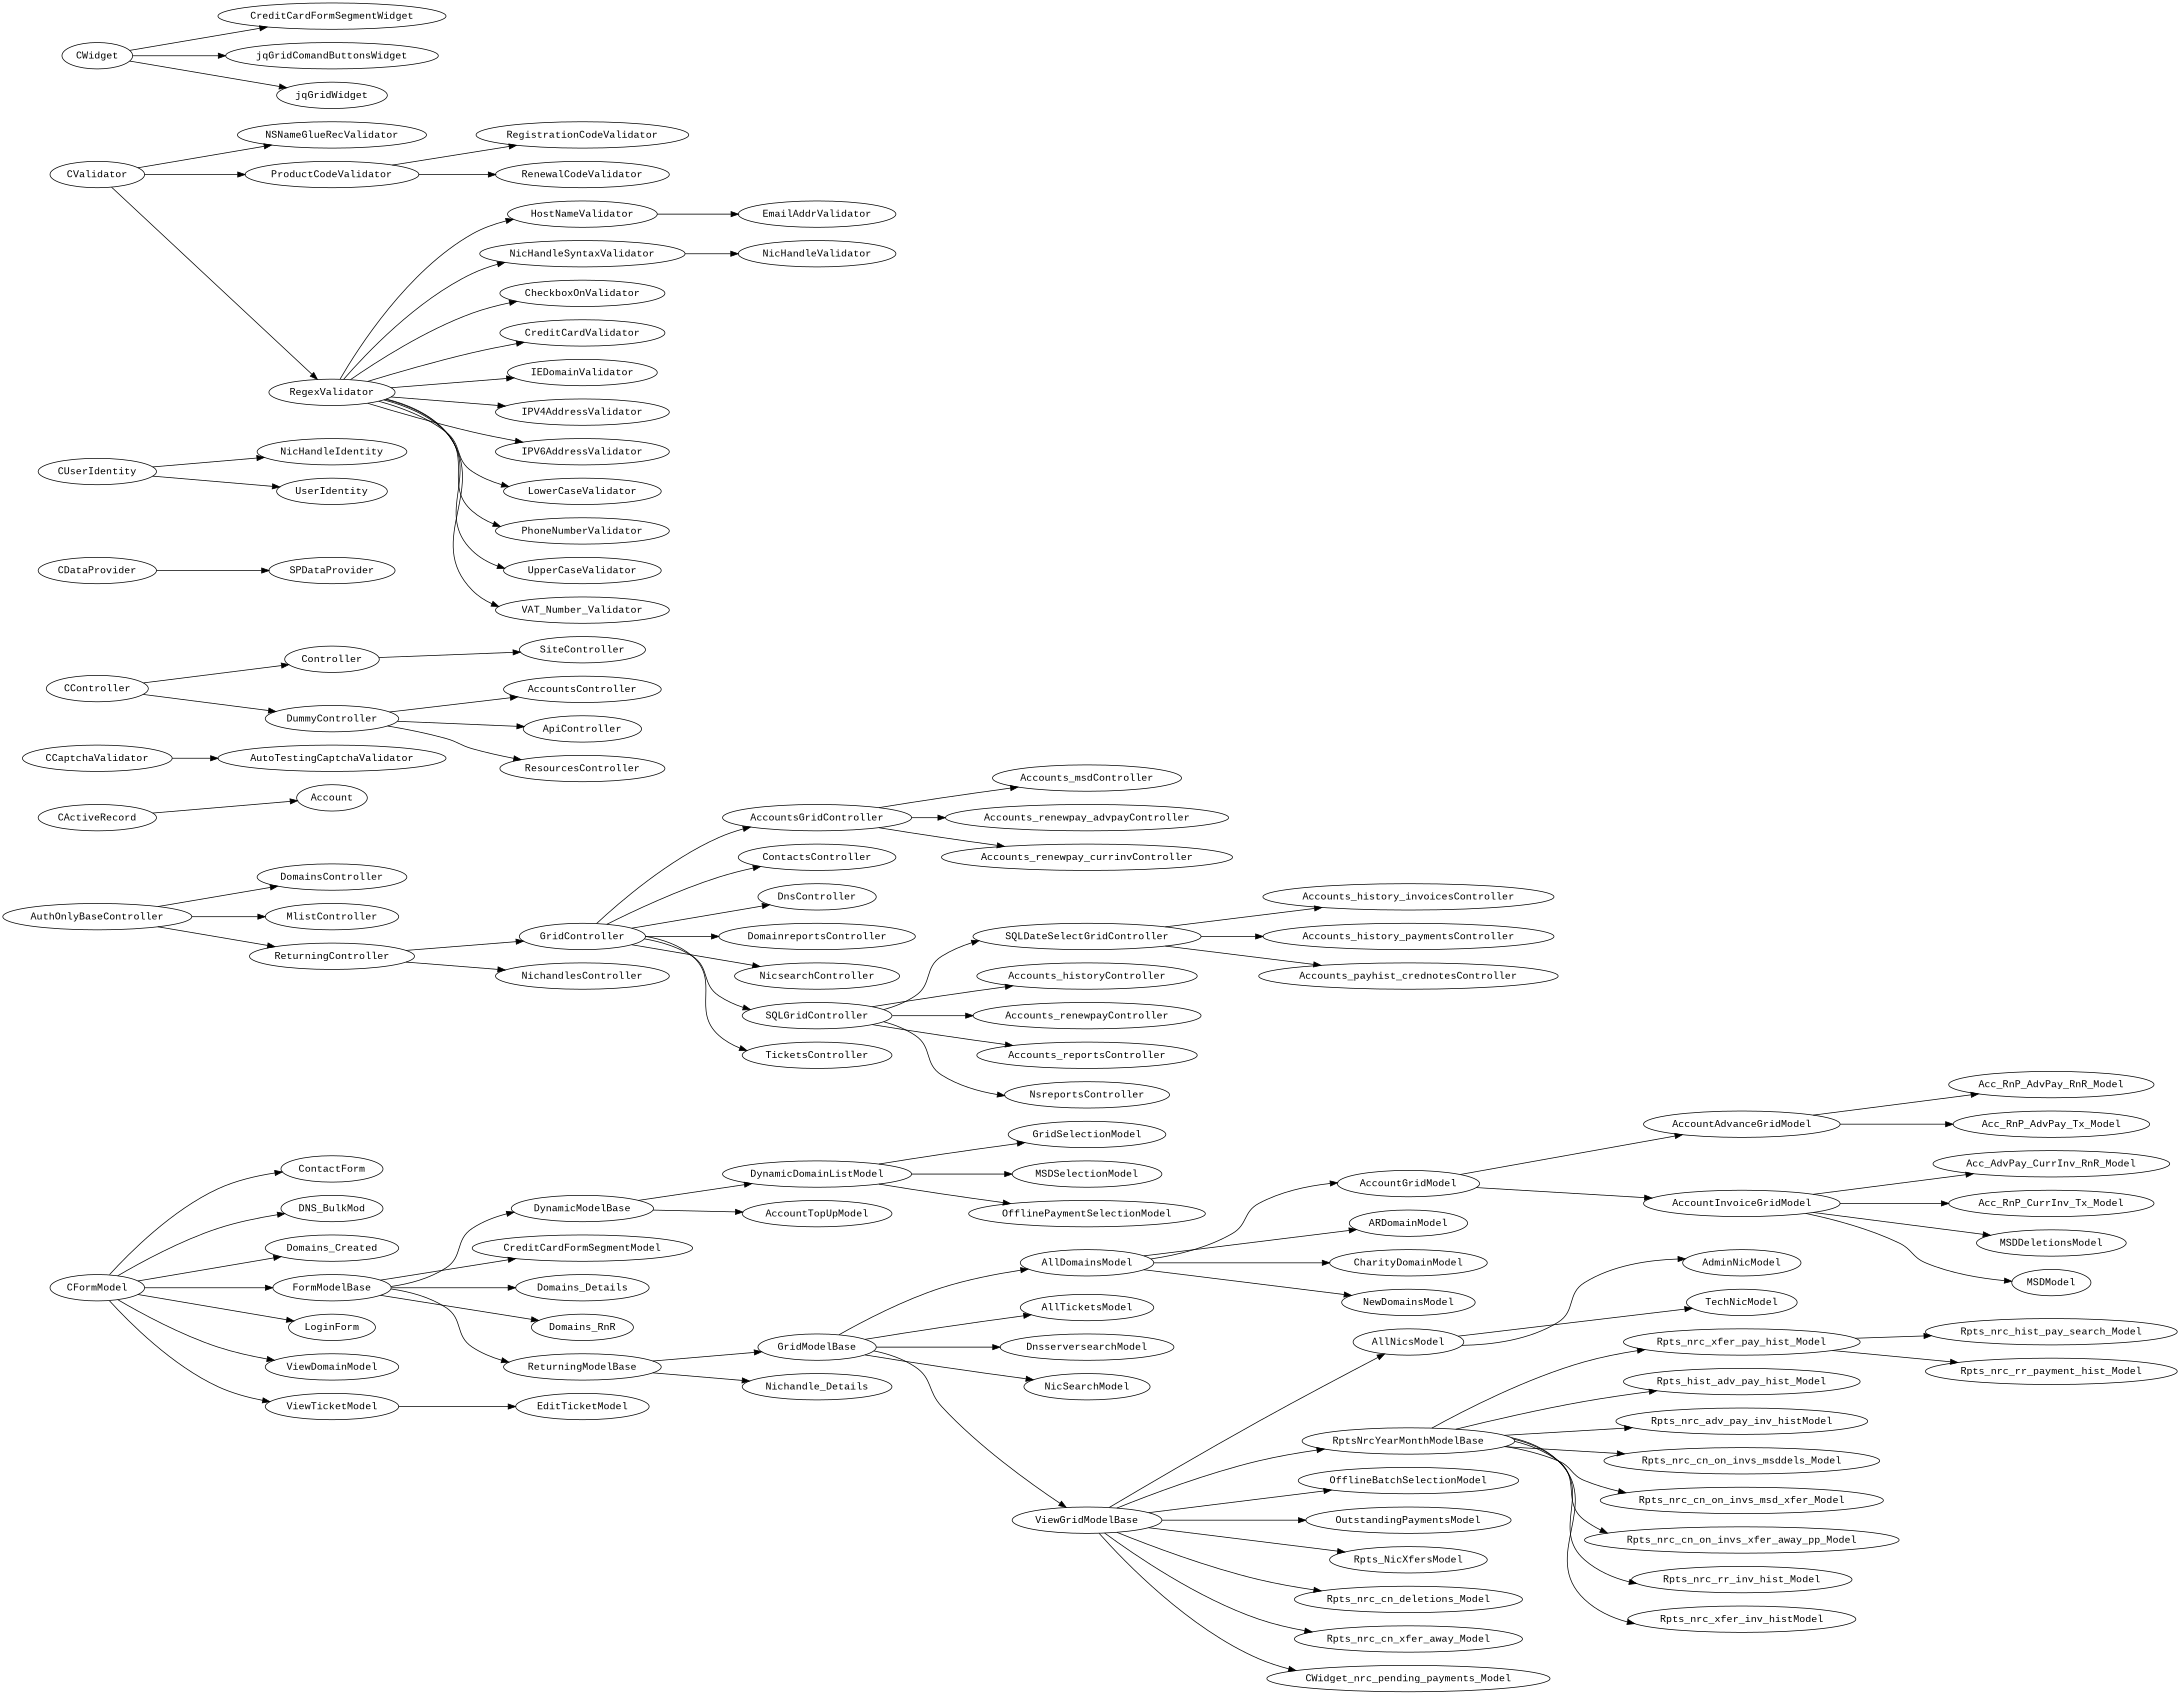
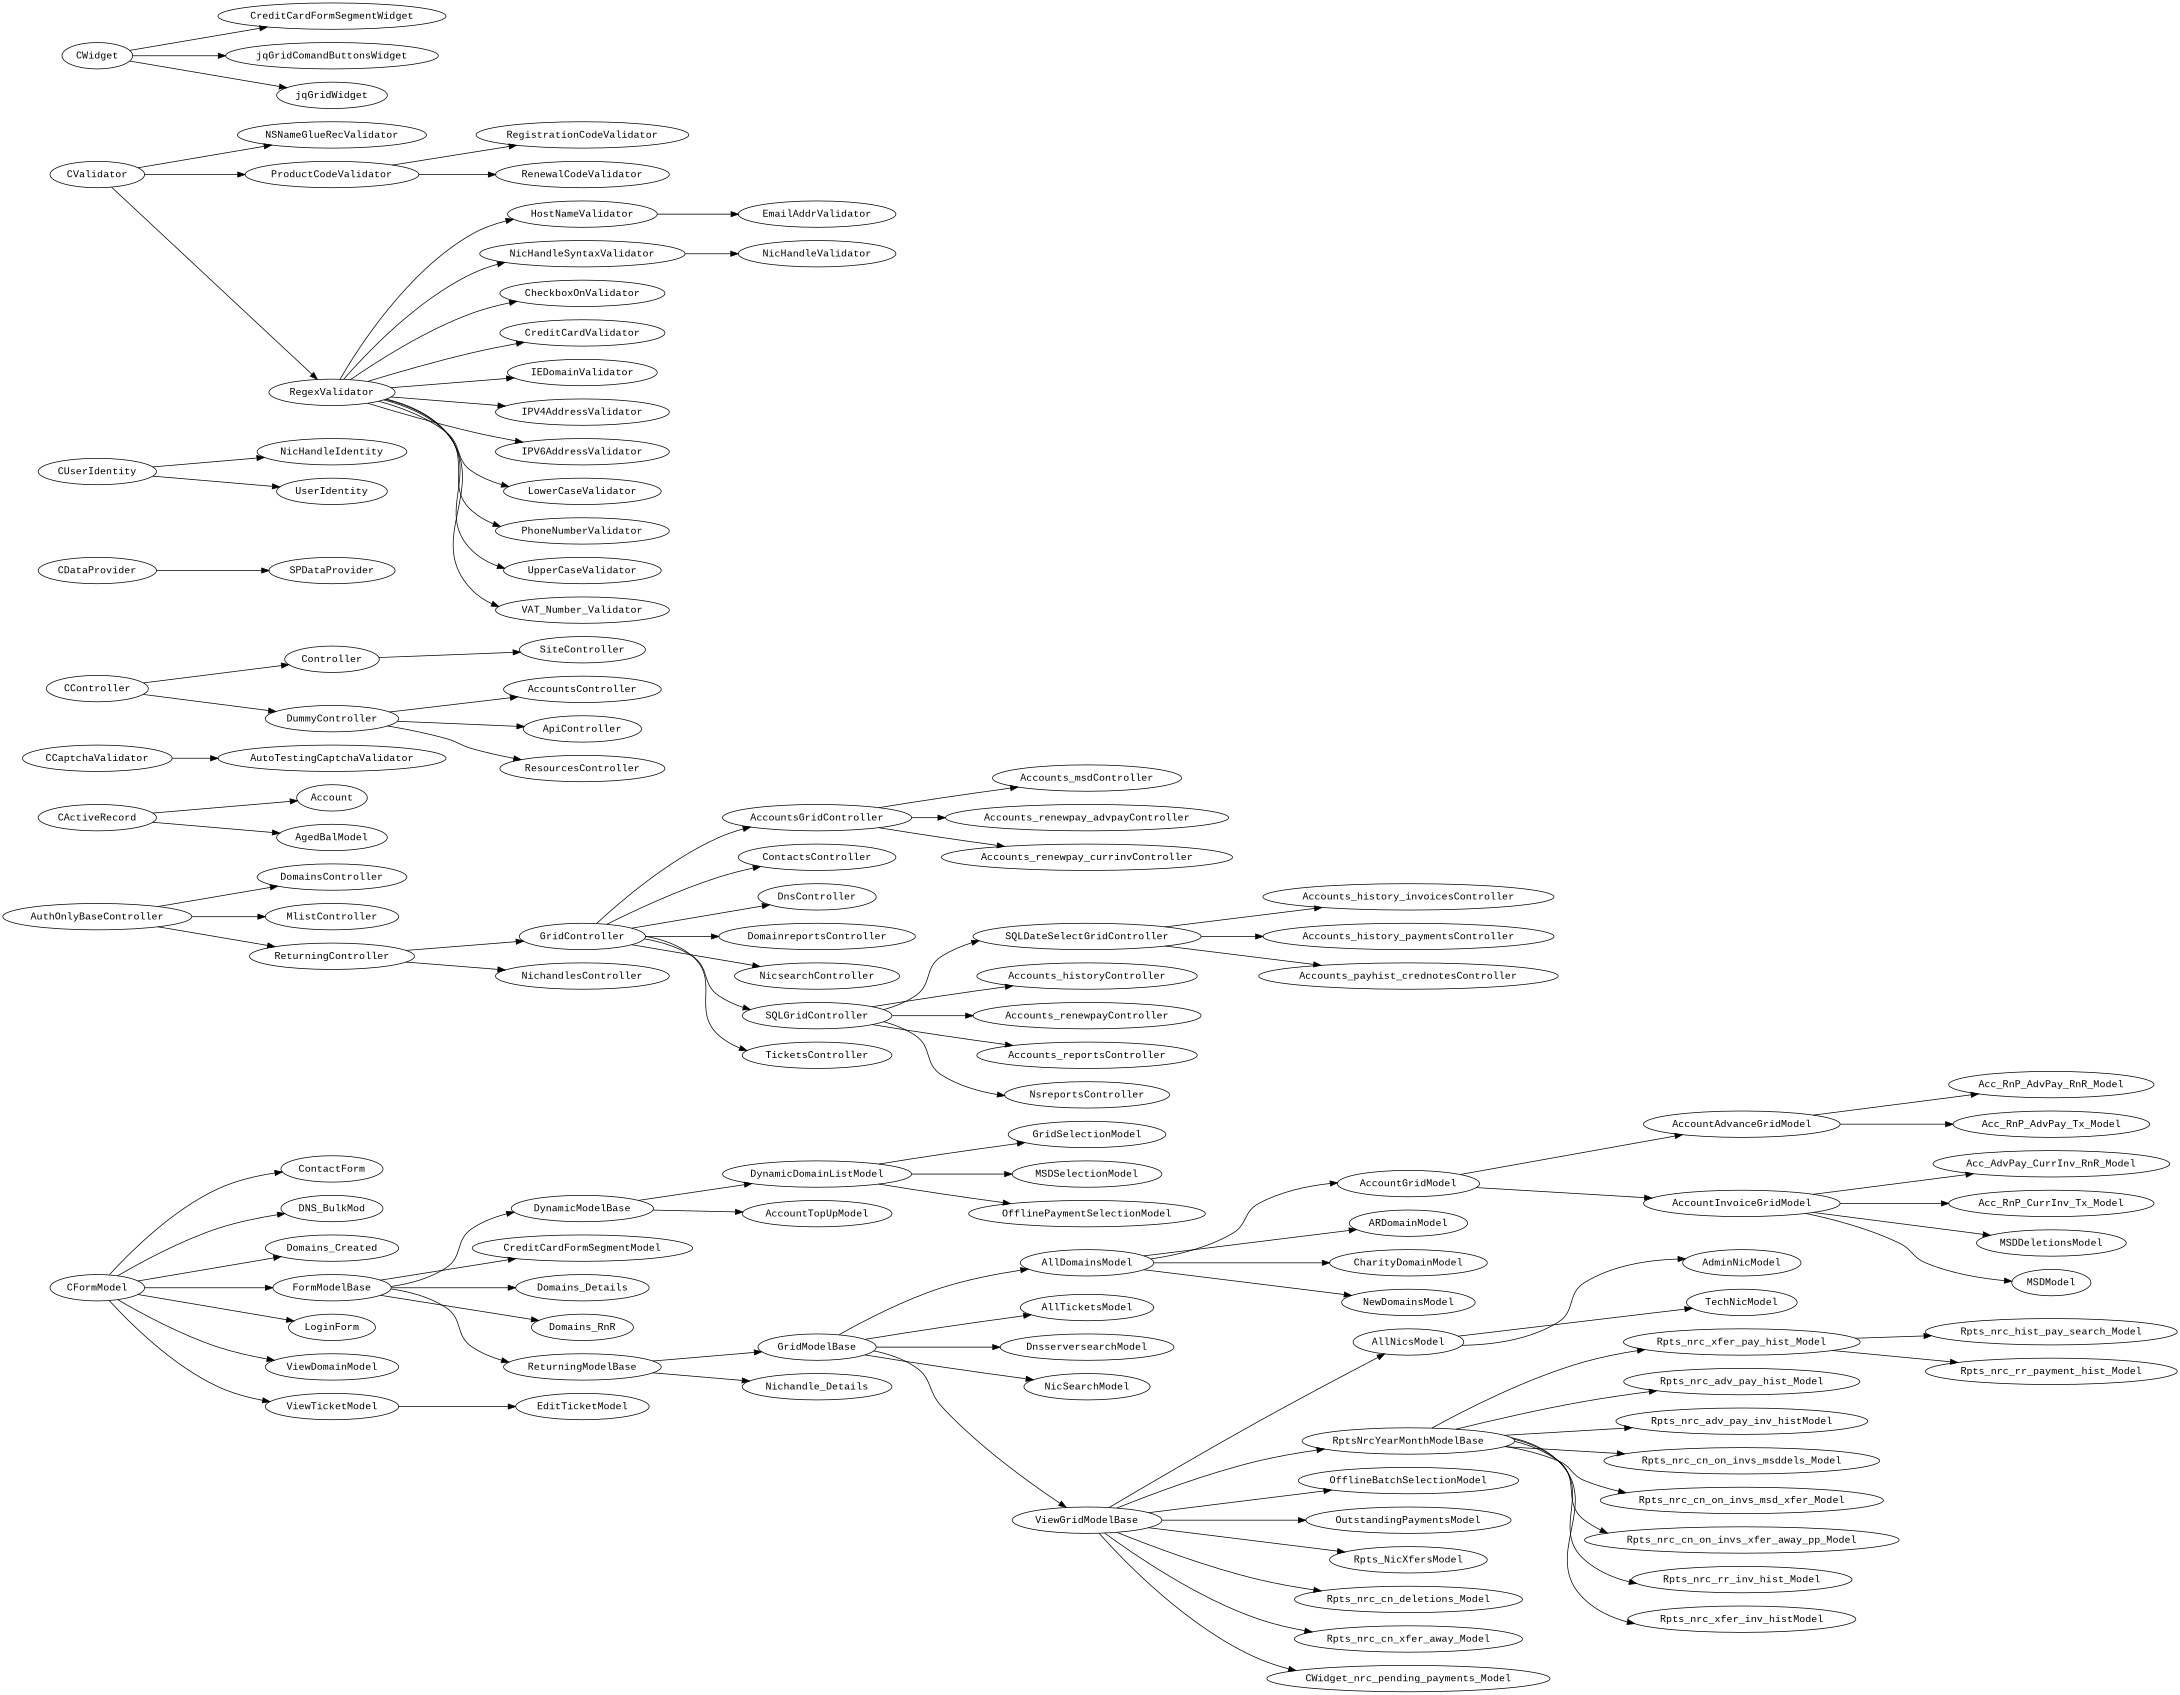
none -> (332, 837)
(1742, 1382) -> (1742, 1382)
